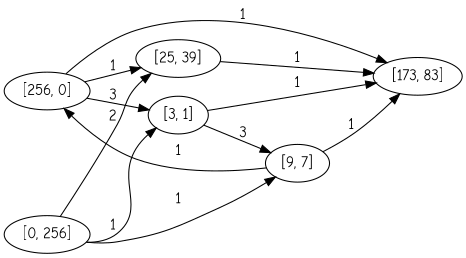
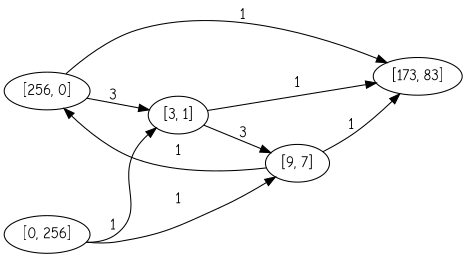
(178, 59) -> none
